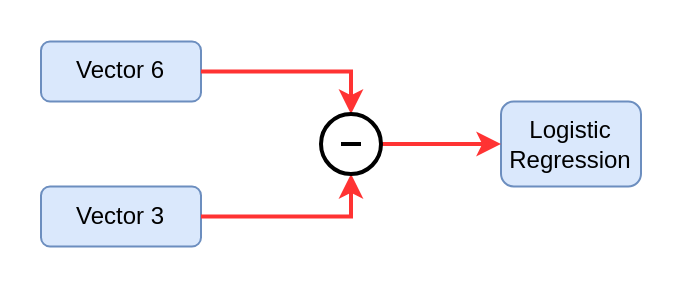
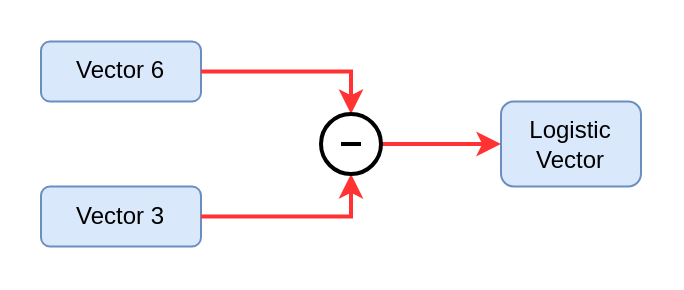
(571, 145) -> (571, 145)
